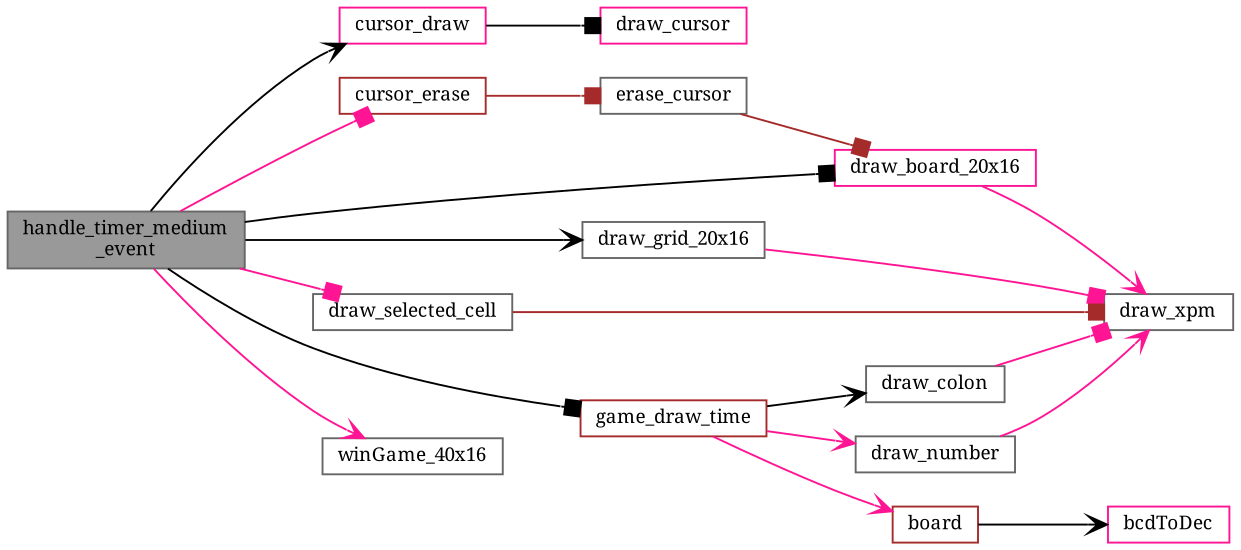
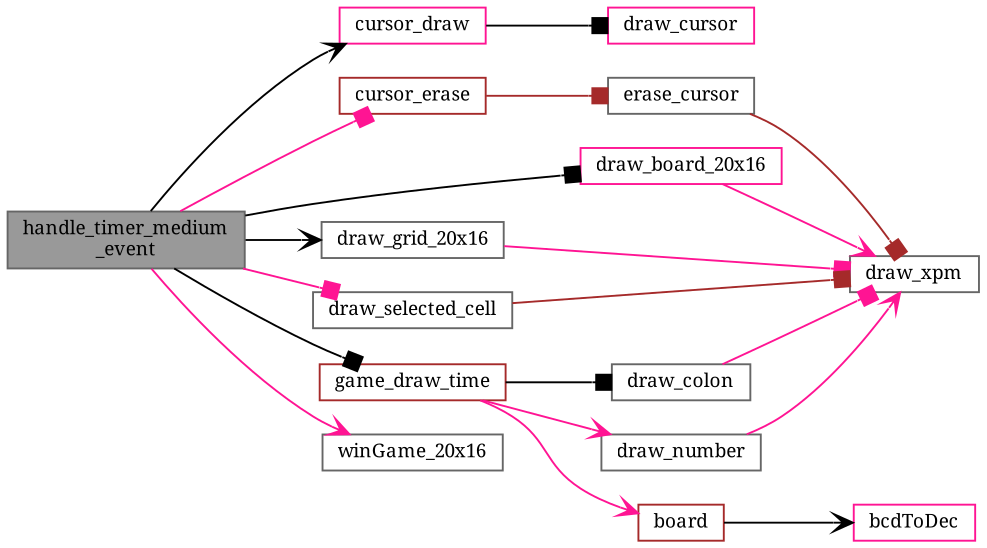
(795, 129) -> (827, 168)
(807, 401) -> (549, 382)
(413, 456) -> (413, 452)
